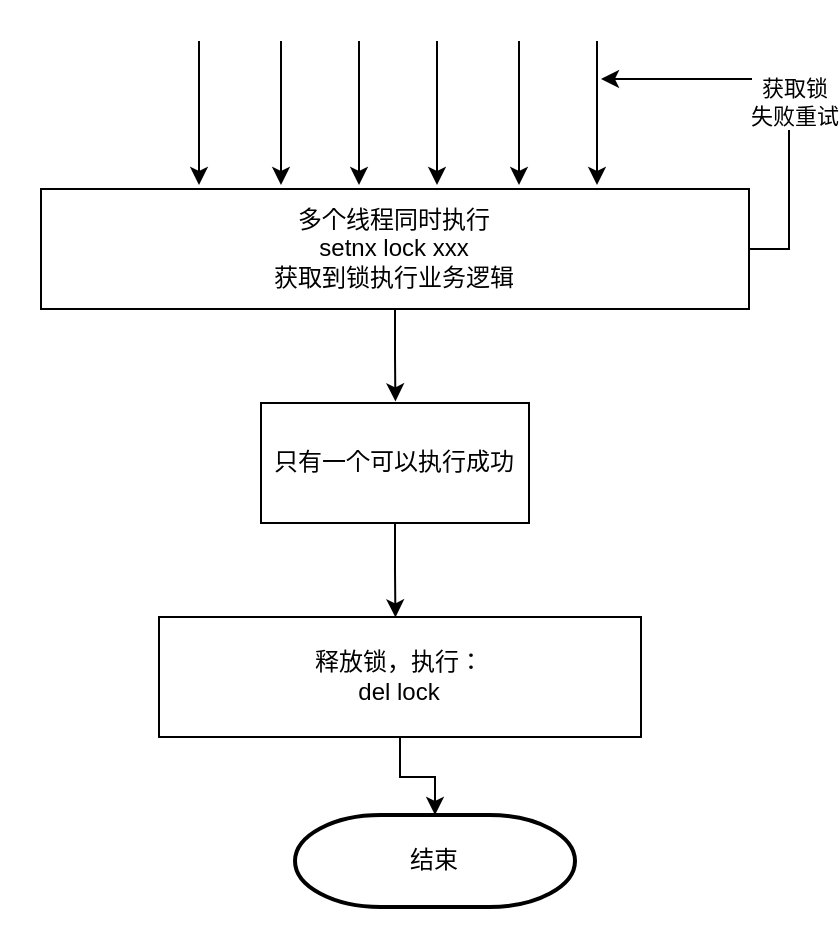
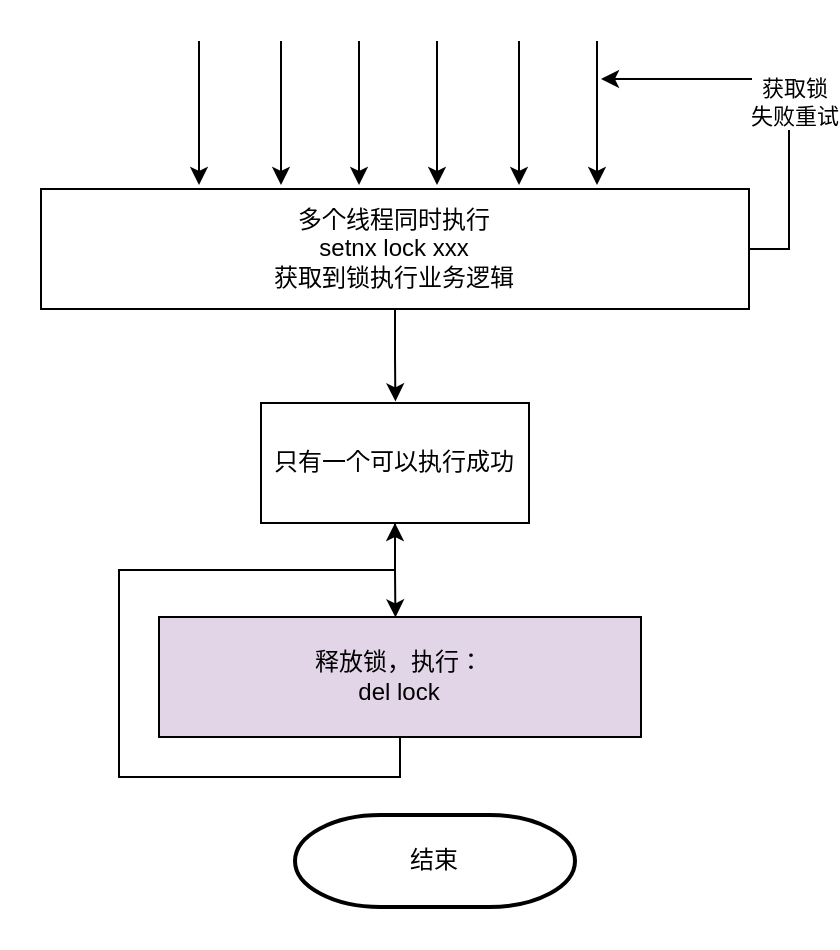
(400, 677) -> (400, 677)
(428, 777) -> (119, 679)
